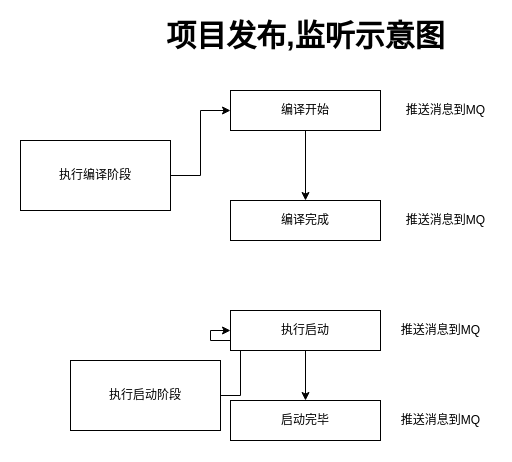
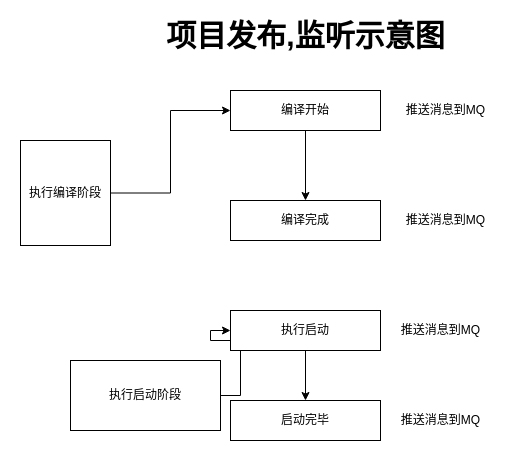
(96, 176) -> (66, 193)
